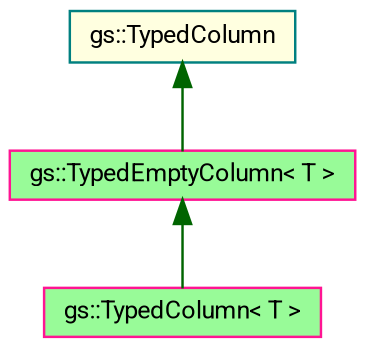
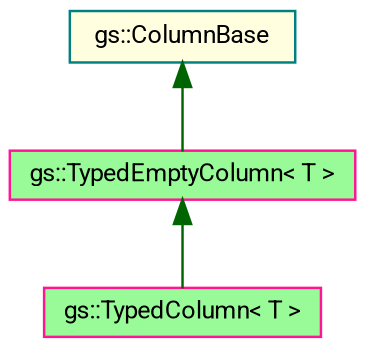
(183, 37) -> (183, 37)
